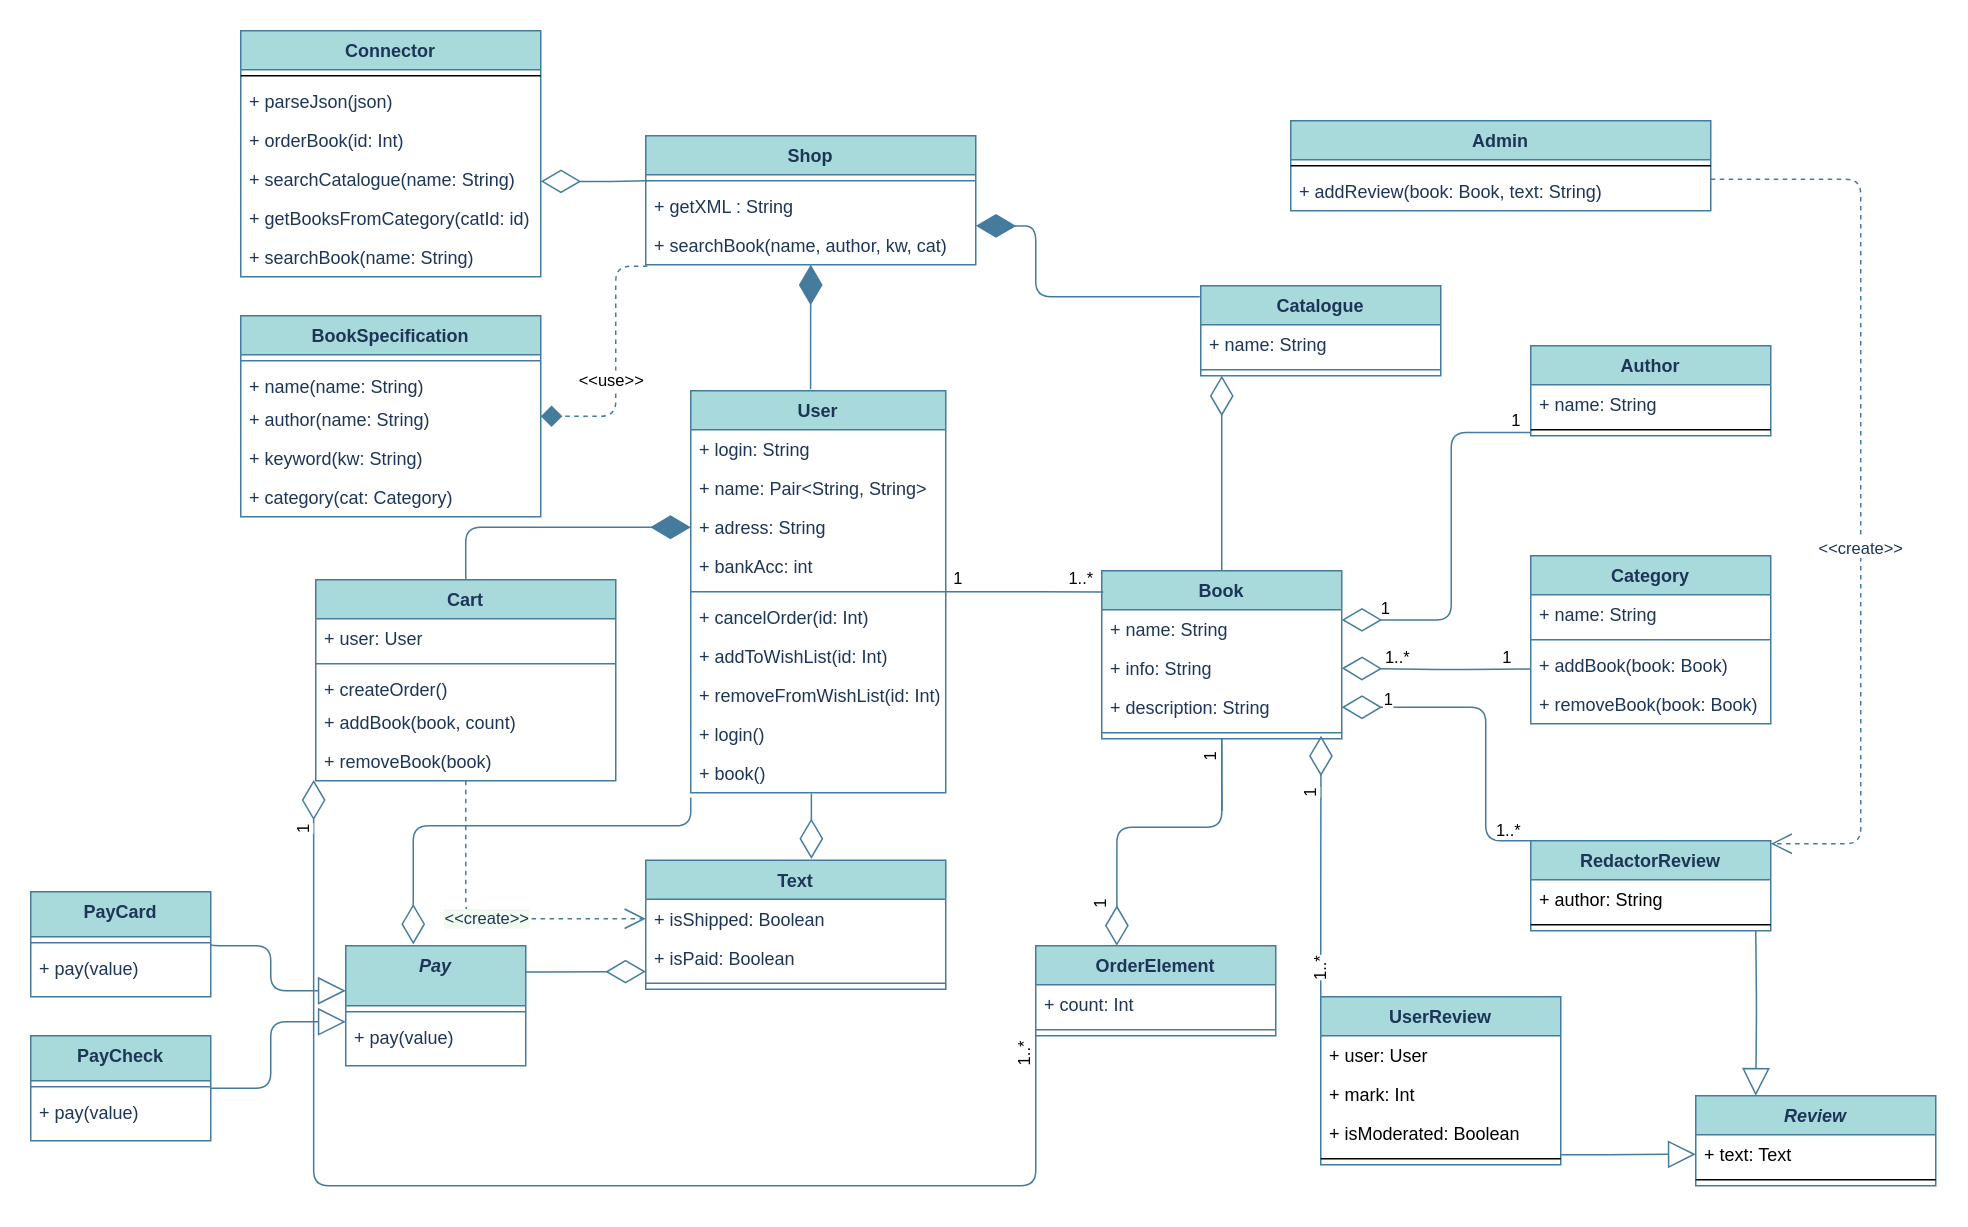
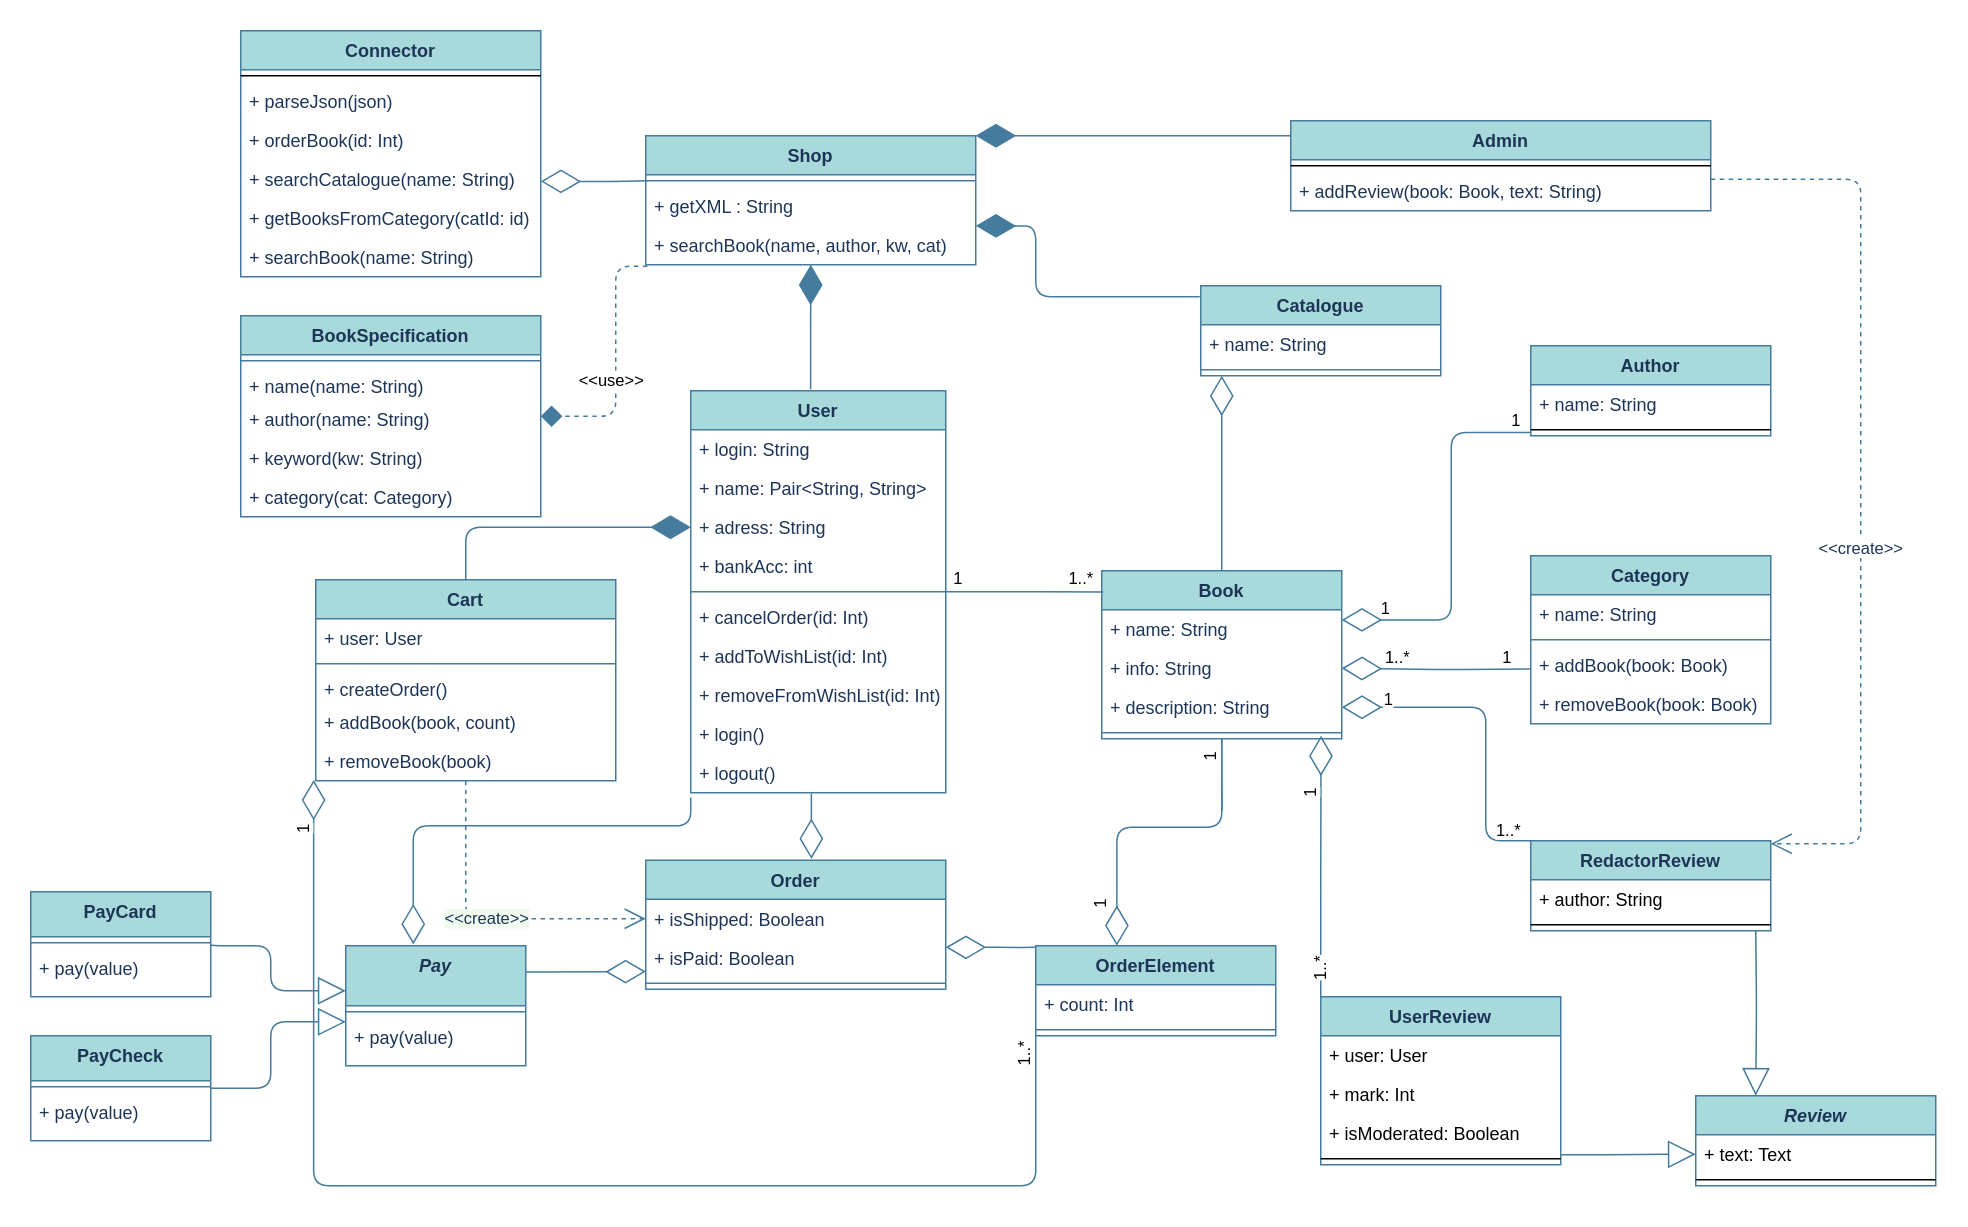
none -> (1152, 136)
(737, 774) -> (745, 774)
(795, 881) -> (795, 881)
none -> (1011, 947)
